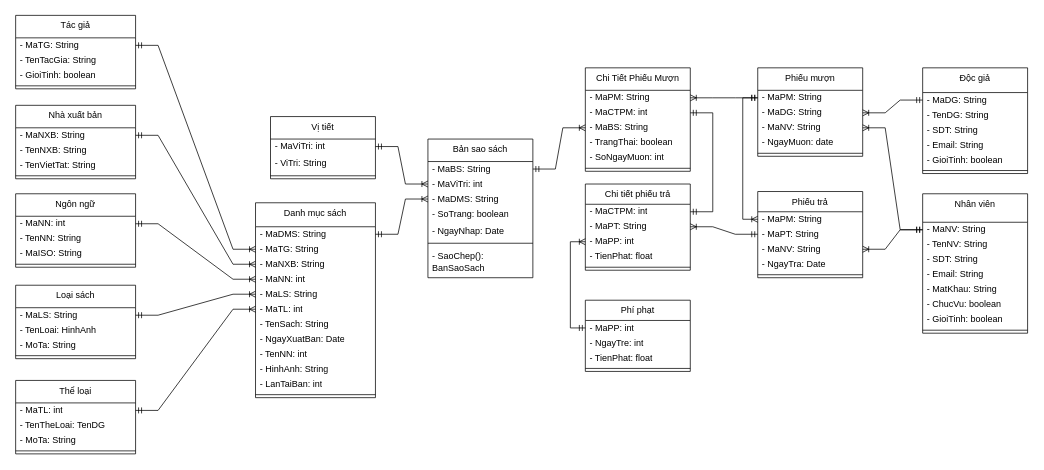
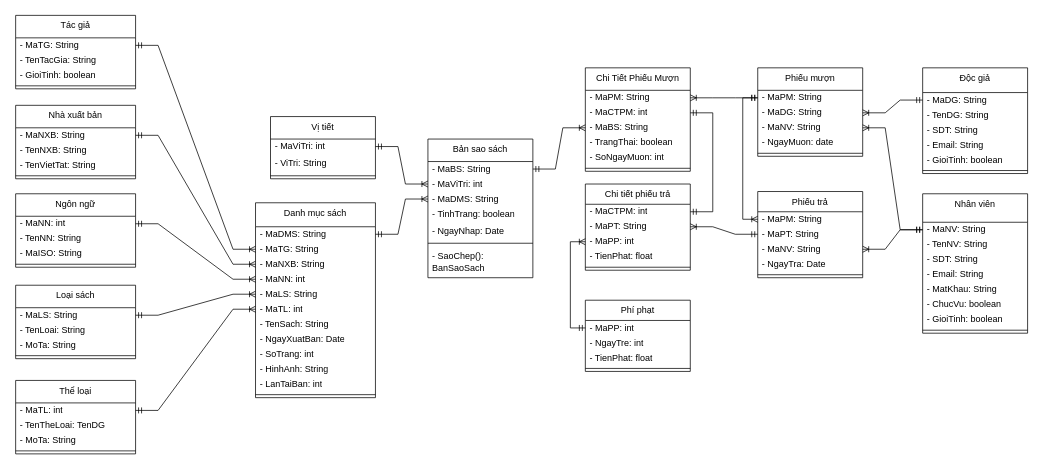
(473, 214) -> (477, 214)
(59, 330) -> (57, 330)
(285, 354) -> (290, 354)
